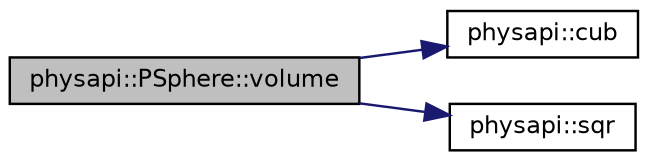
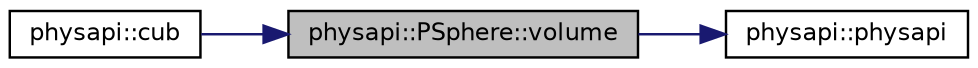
(391, 54) -> (232, 34)
(543, 127) -> (847, 34)
